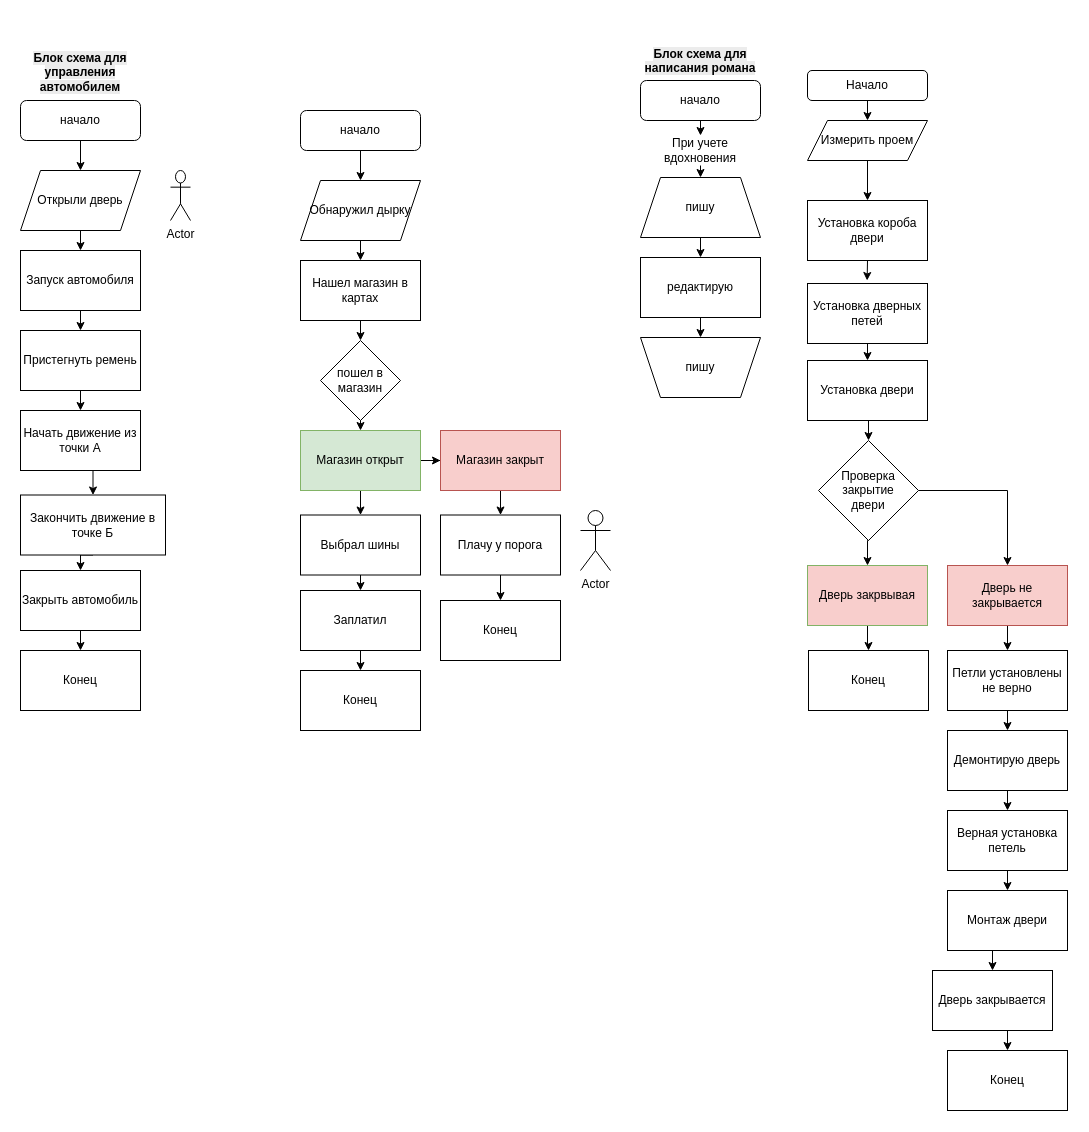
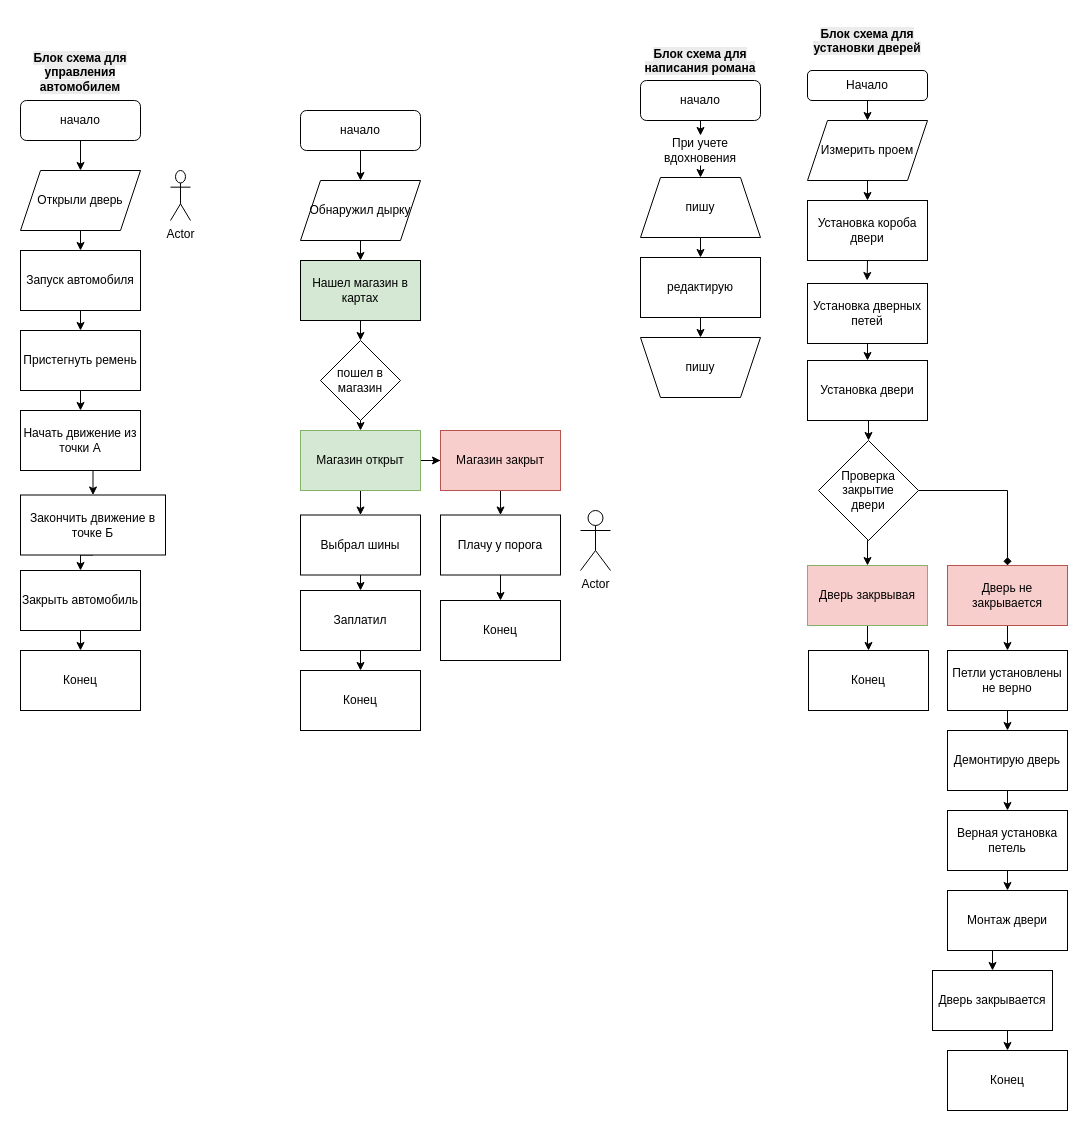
none -> (868, 46)
(868, 141) -> (868, 151)
(361, 291) -> (361, 291)
(1008, 557) -> (1008, 556)
